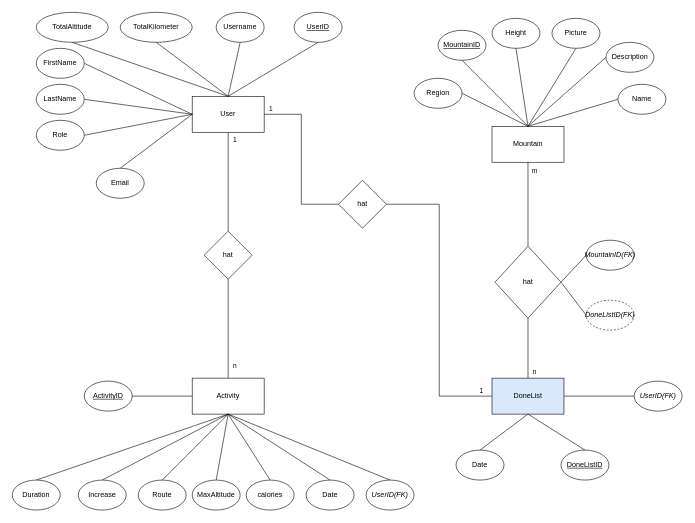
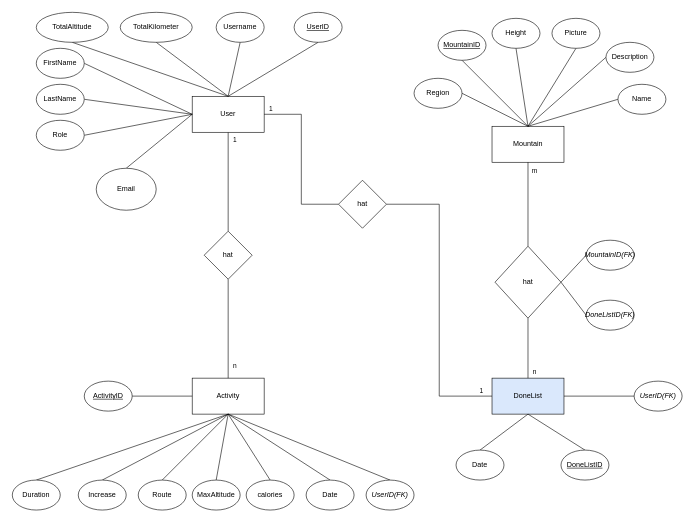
(120, 183) -> (126, 189)
(611, 315) -> (611, 315)
